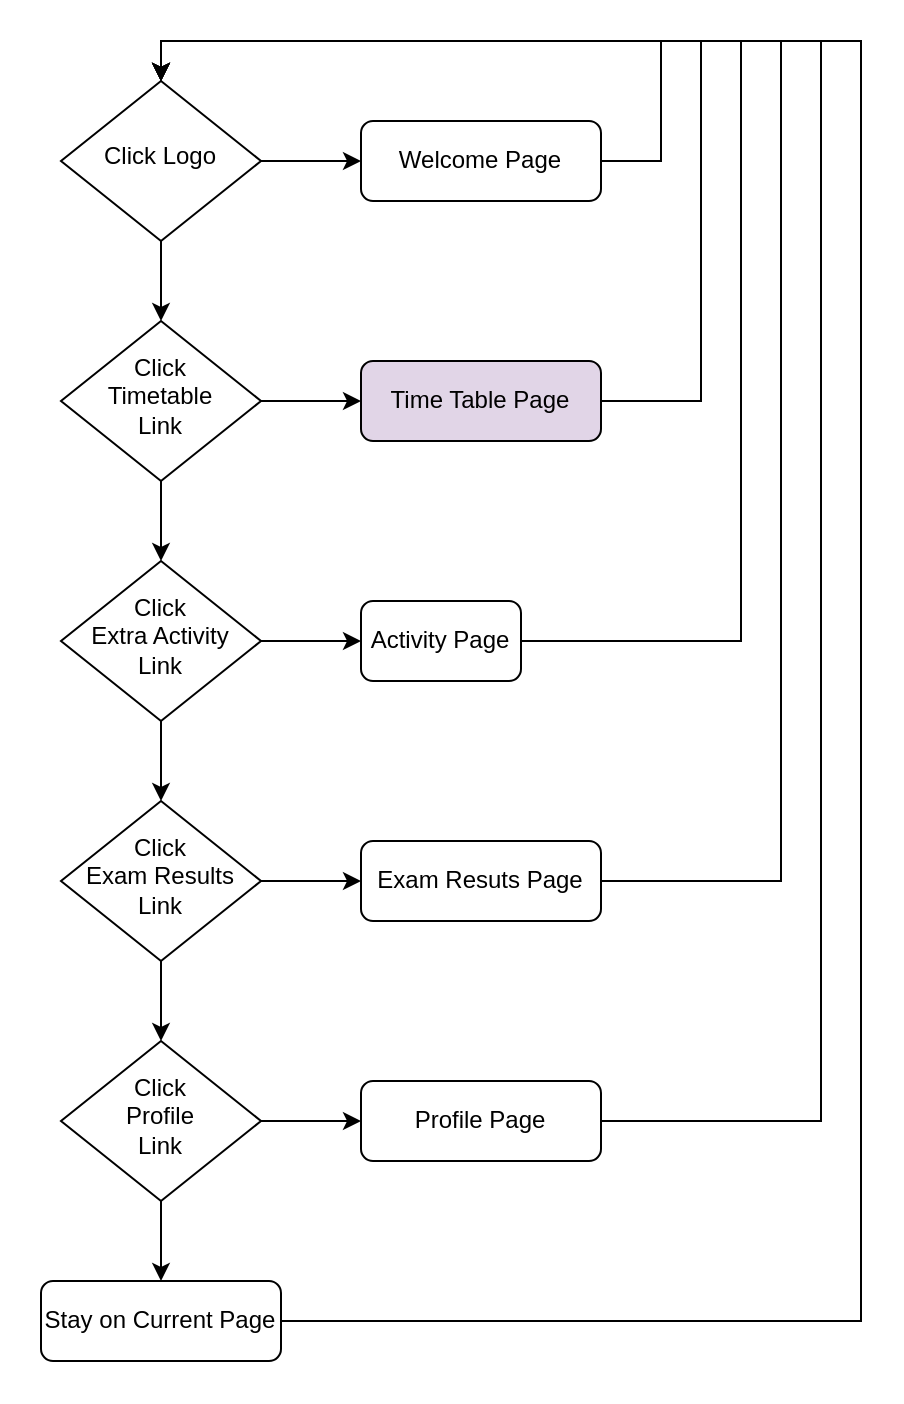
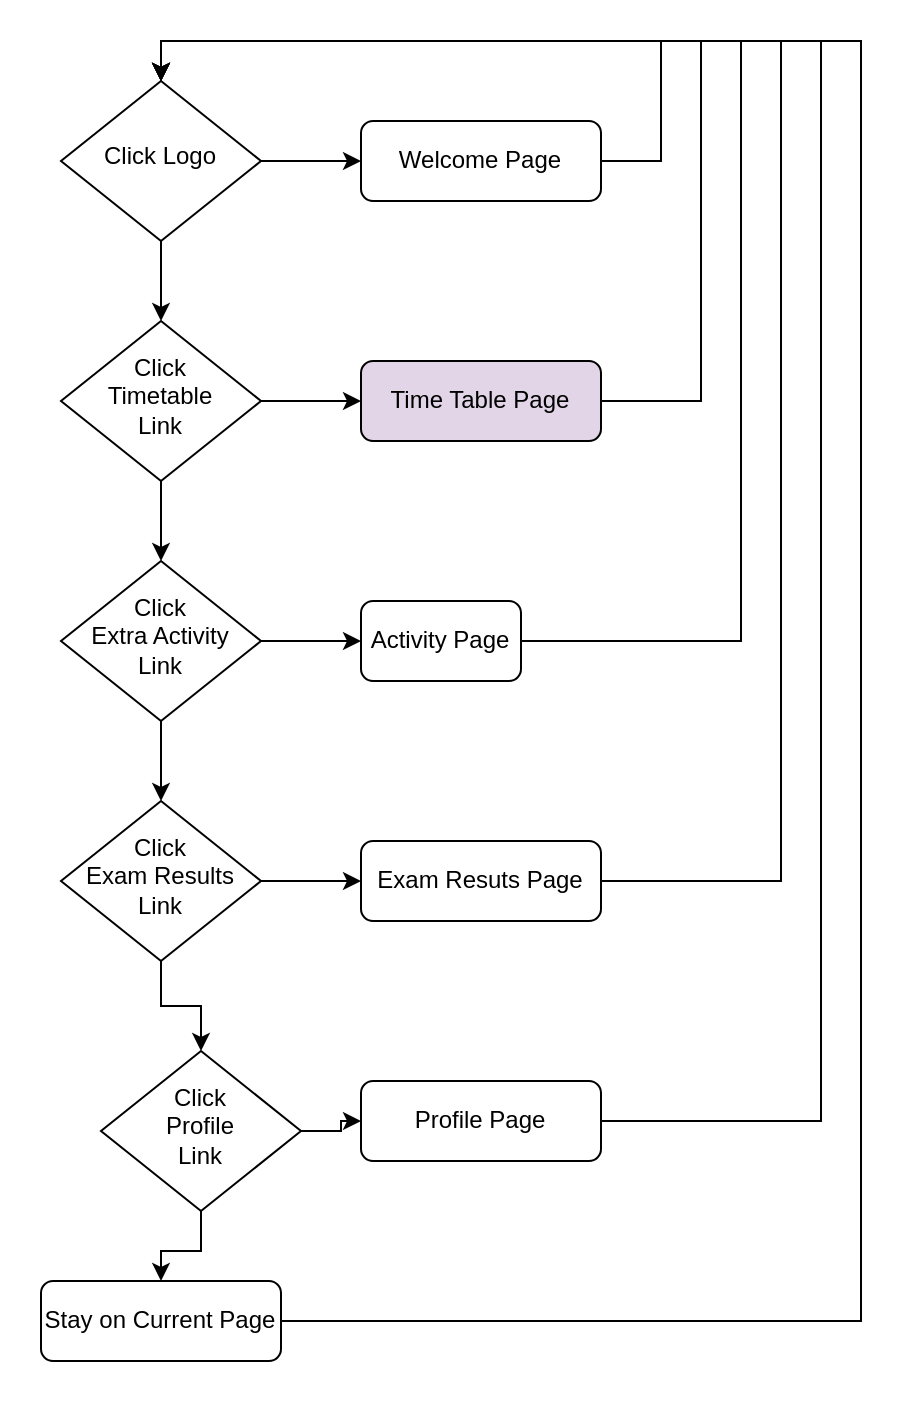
(161, 1121) -> (201, 1131)
